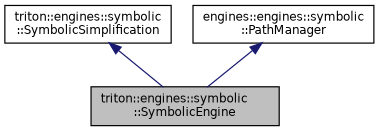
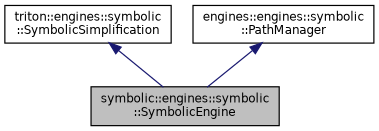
(185, 106) -> (185, 106)
